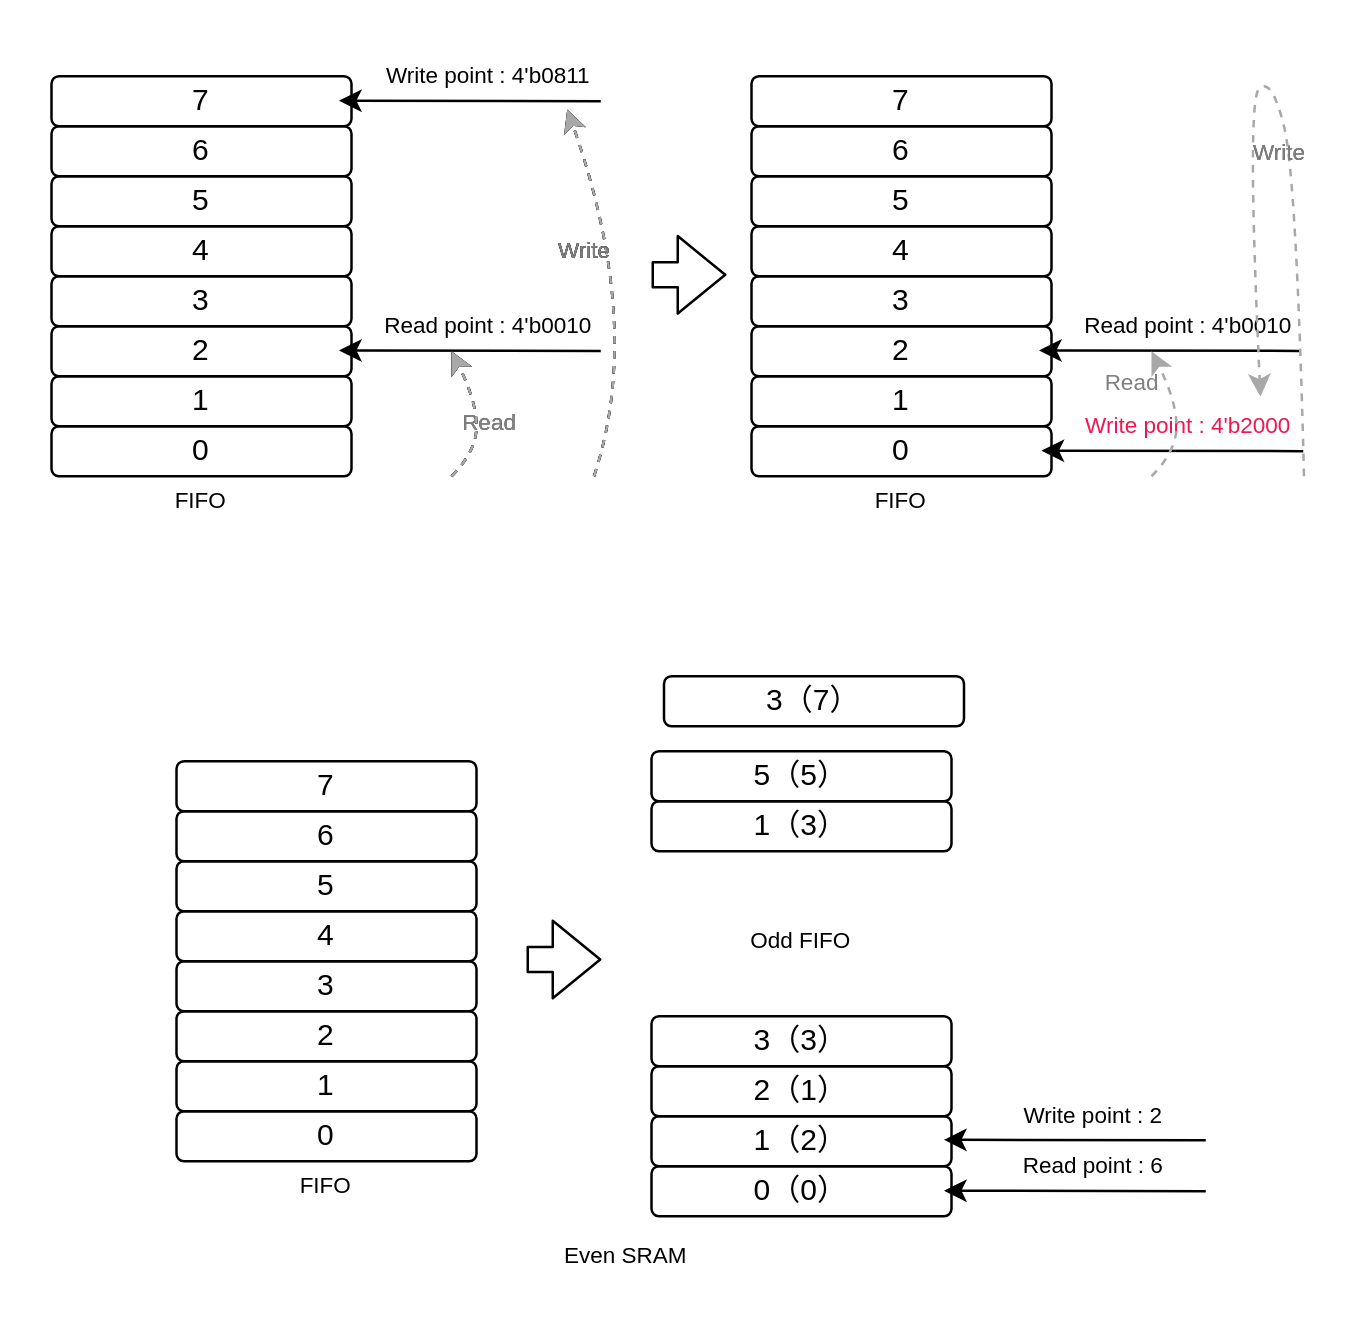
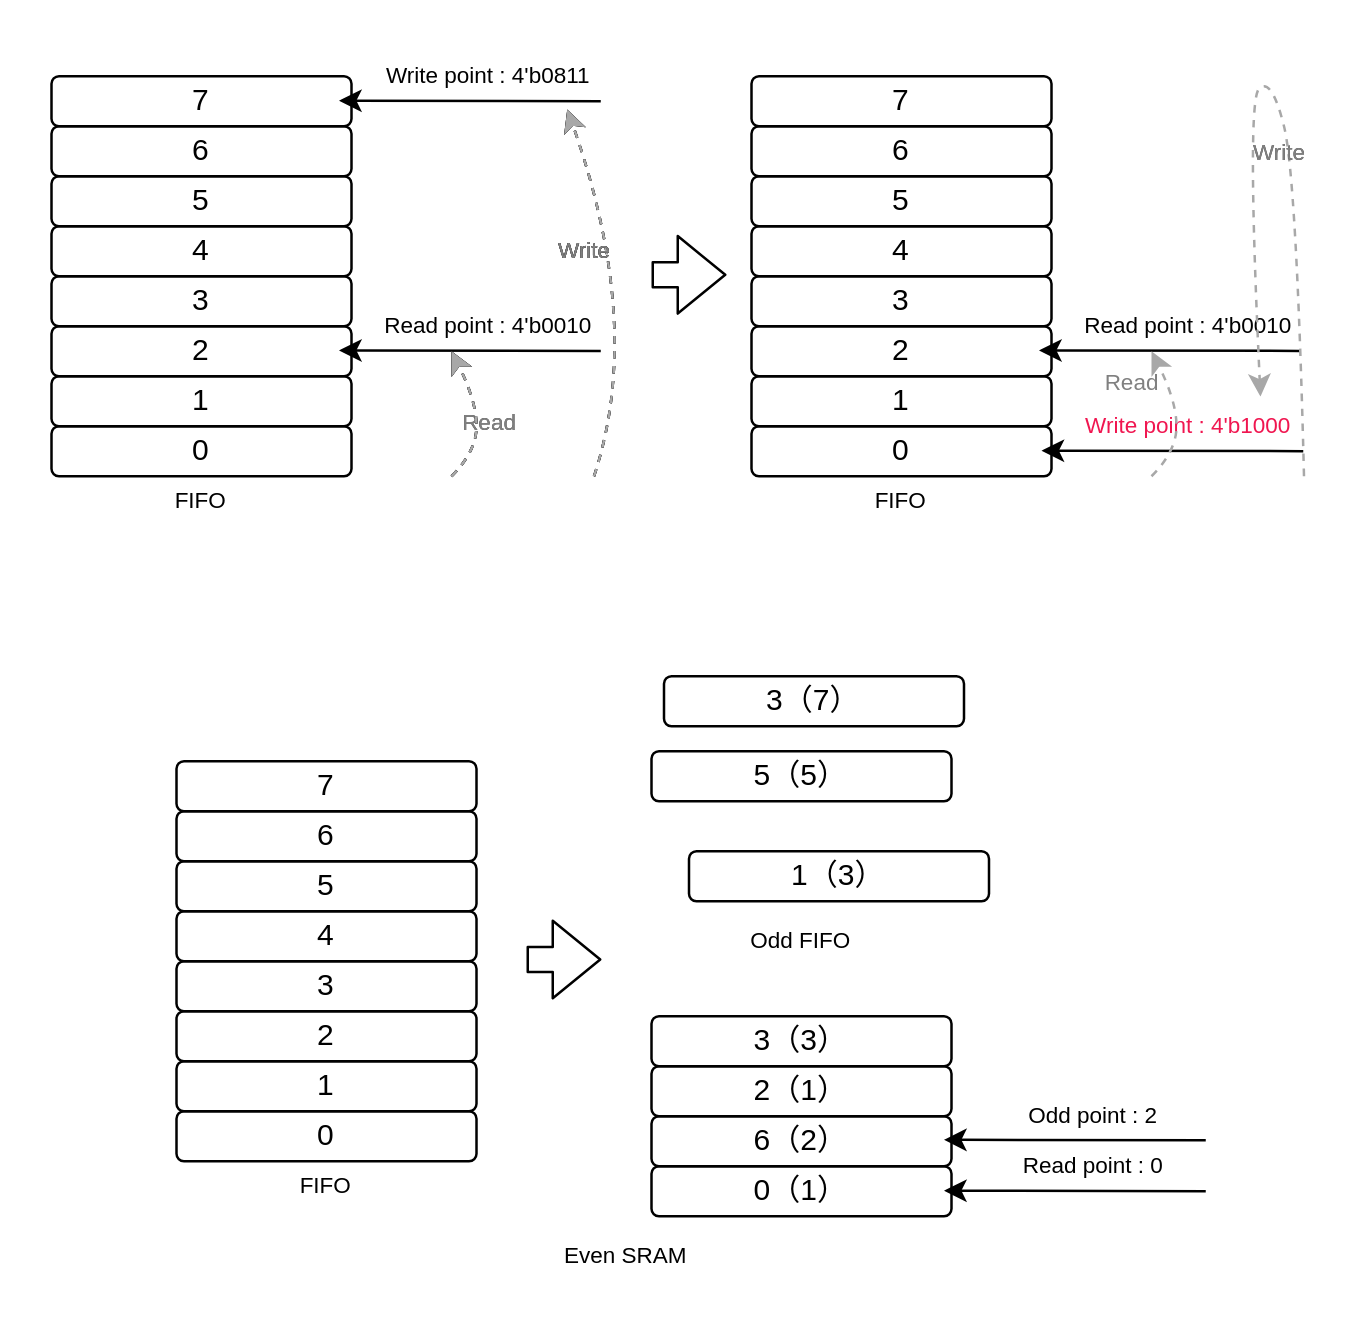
(1189, 426) -> (1189, 426)
(801, 826) -> (839, 876)
(1094, 1116) -> (1094, 1116)
(801, 1141) -> (801, 1141)
(1094, 1166) -> (1094, 1166)
(801, 1191) -> (801, 1191)
